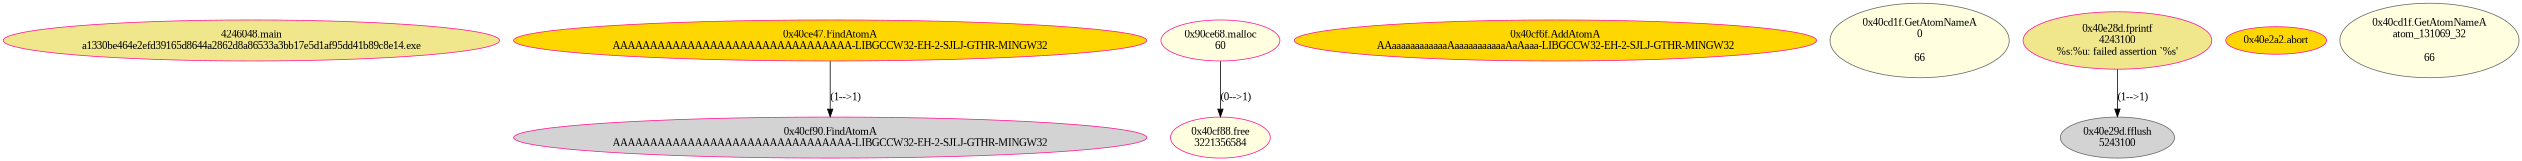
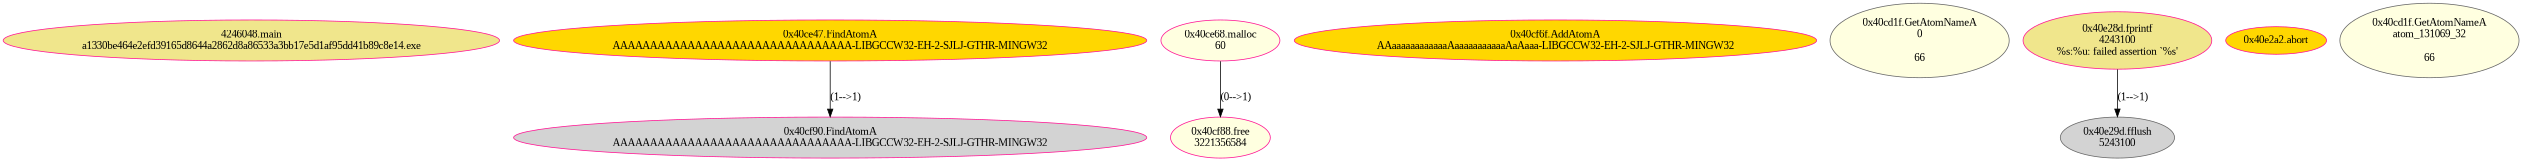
(1220, 40) -> (1220, 40)
